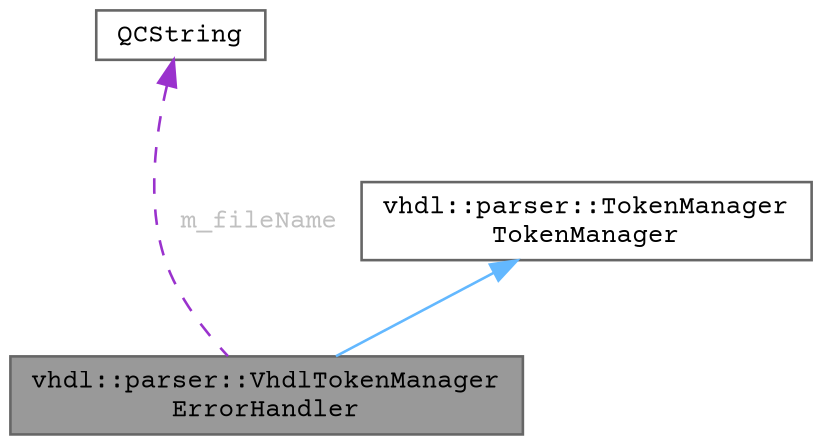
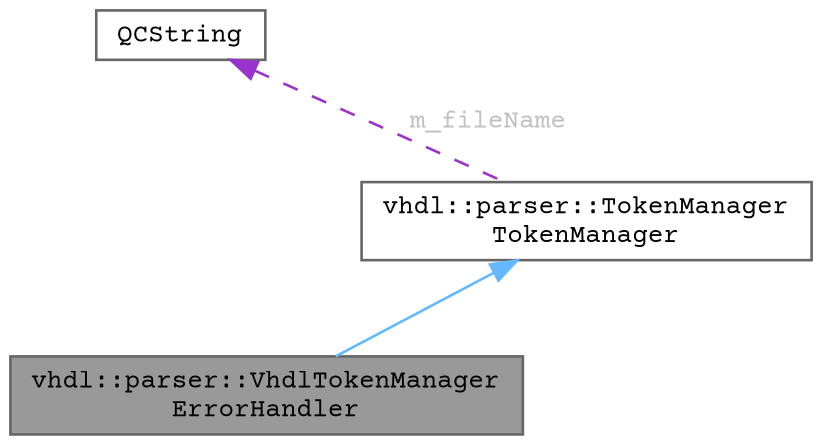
(158, 230) -> (380, 126)
